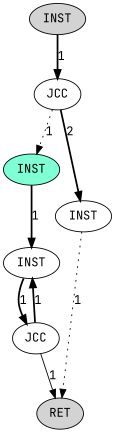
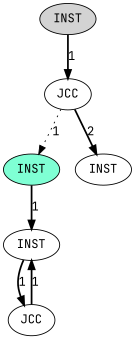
(60, 414) -> none
